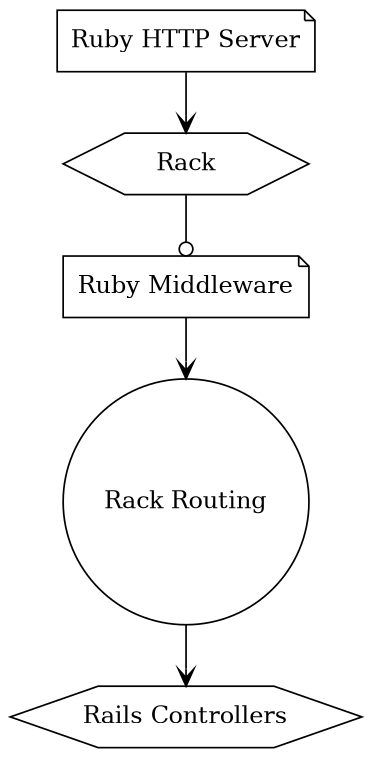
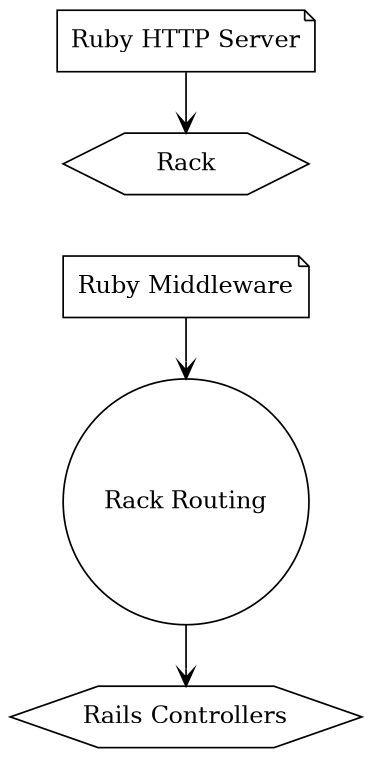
(186, 219) -> none
